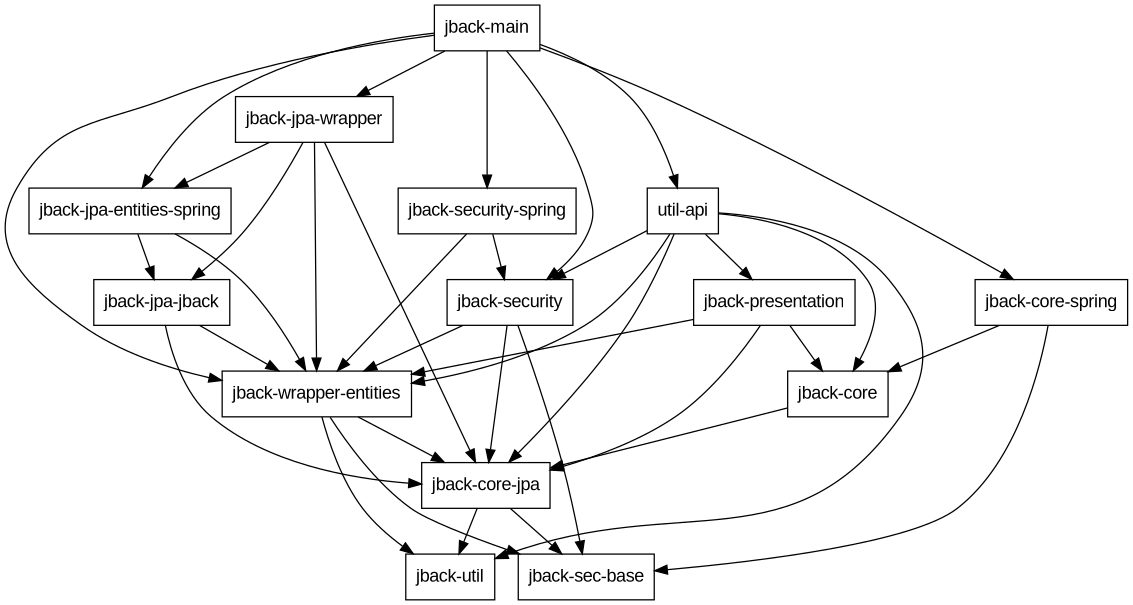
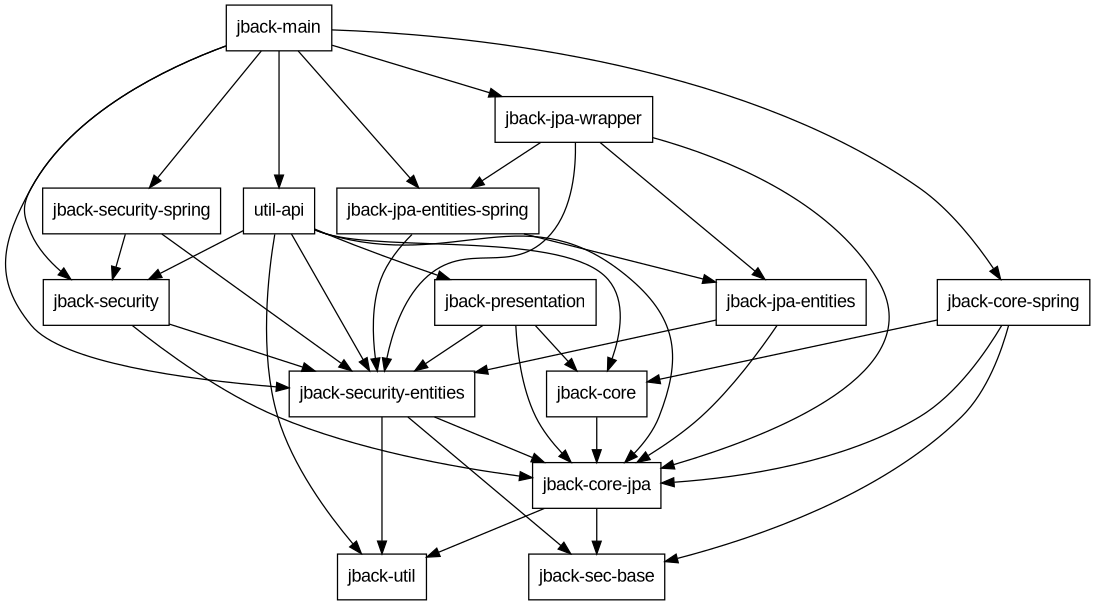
(162, 302) -> (791, 302)
(317, 394) -> (382, 394)
(553, 432) -> none
none -> (860, 445)
